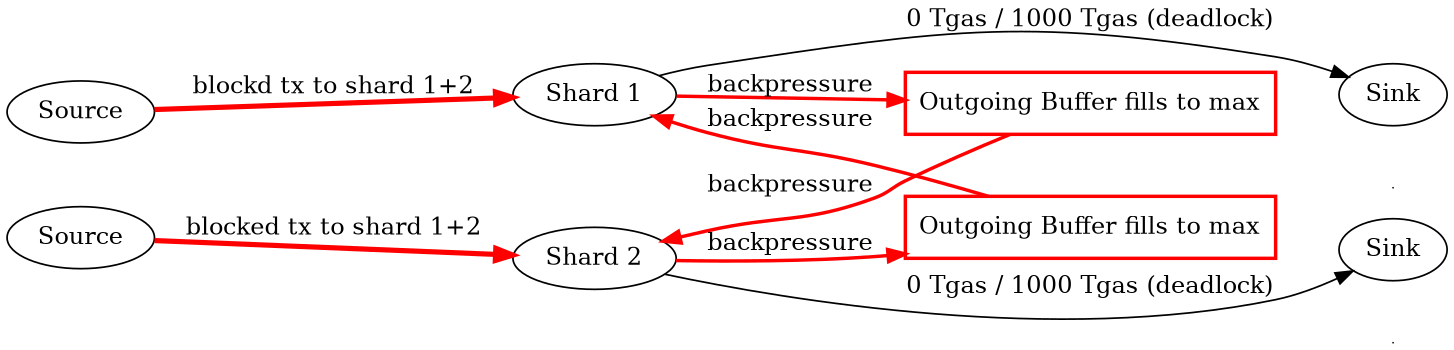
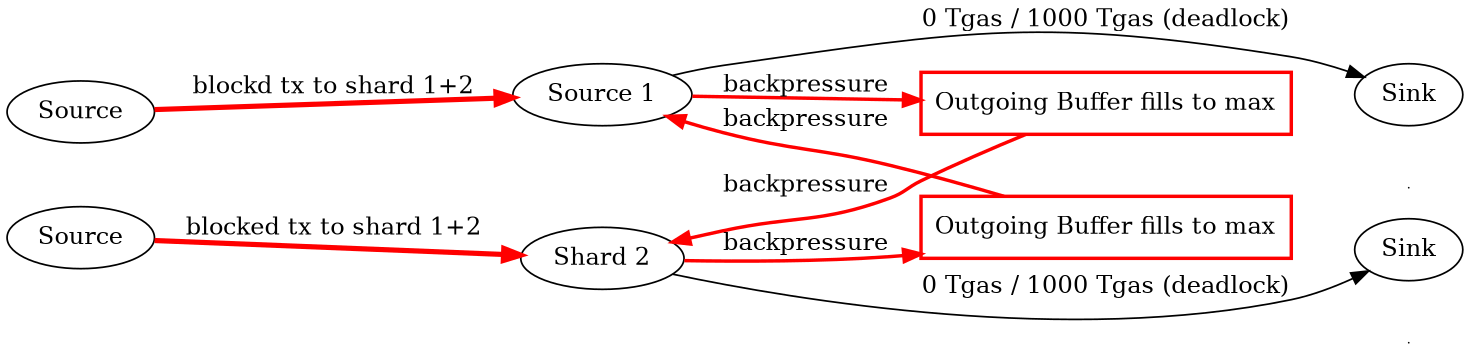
(595, 95) -> (602, 95)
